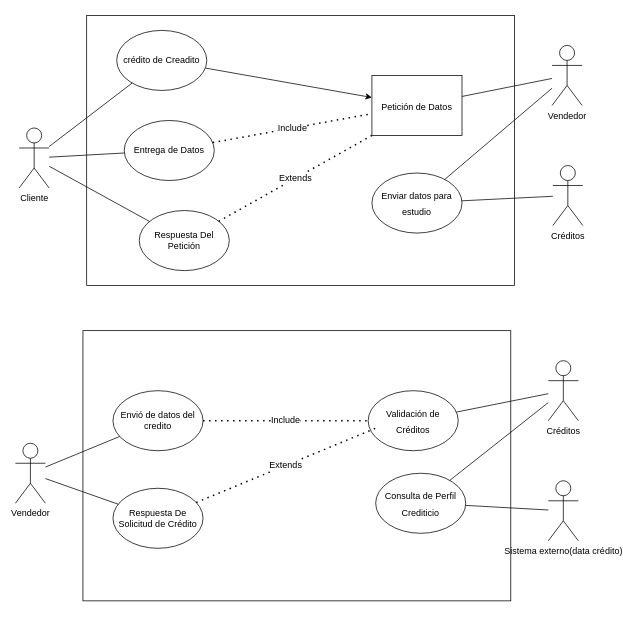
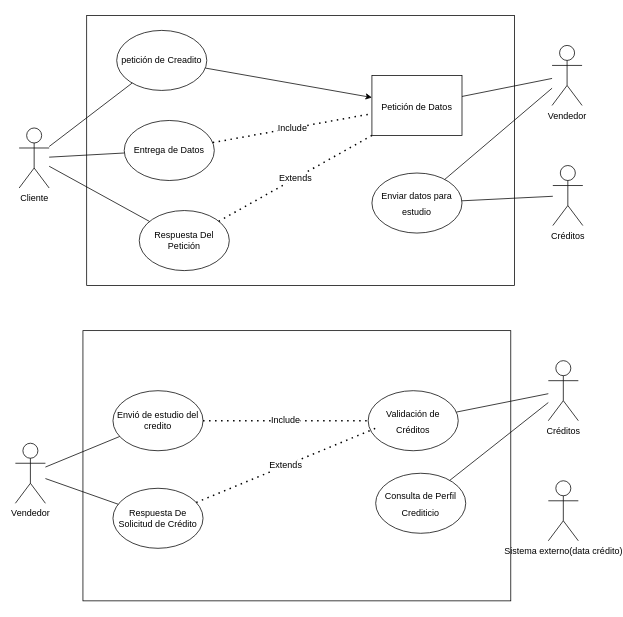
(162, 60) -> (162, 60)
(158, 420) -> (158, 420)
(507, 507) -> none
